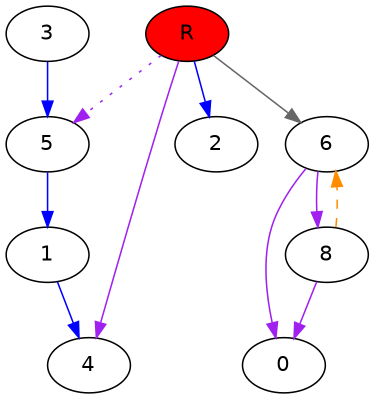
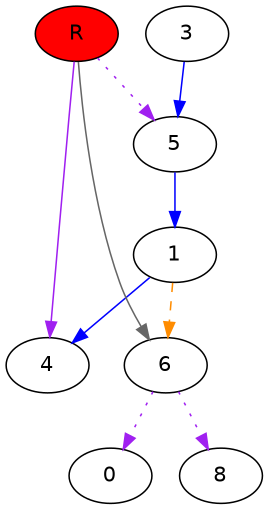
(216, 144) -> none
(317, 192) -> (190, 414)
(337, 207) -> (171, 302)
(268, 241) -> (142, 414)
(308, 303) -> none
